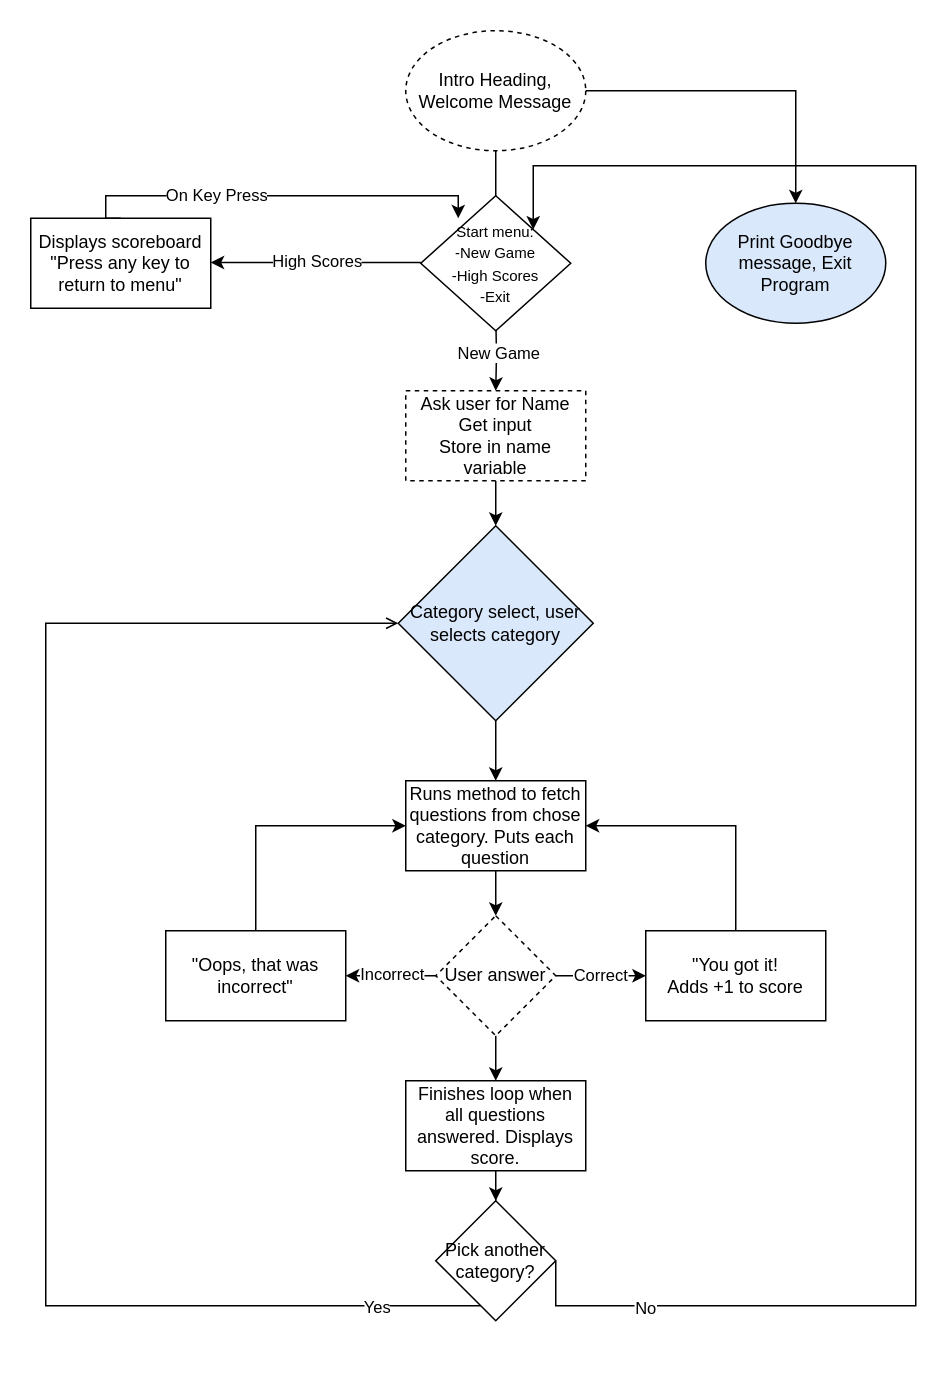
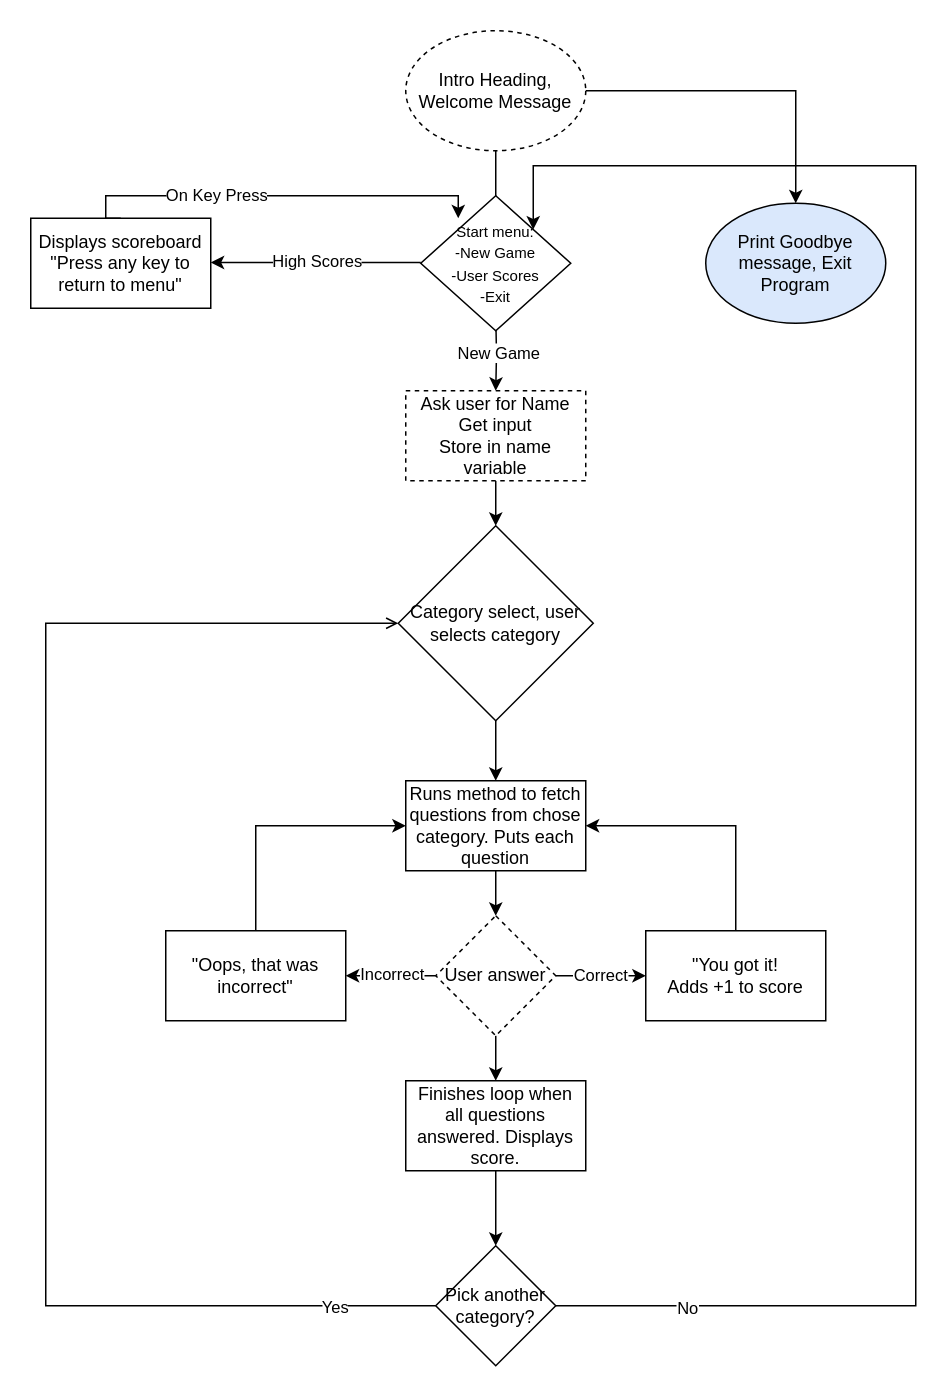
(496, 263) -> (496, 263)
(496, 623) -> (496, 623)
(496, 1261) -> (496, 1306)
